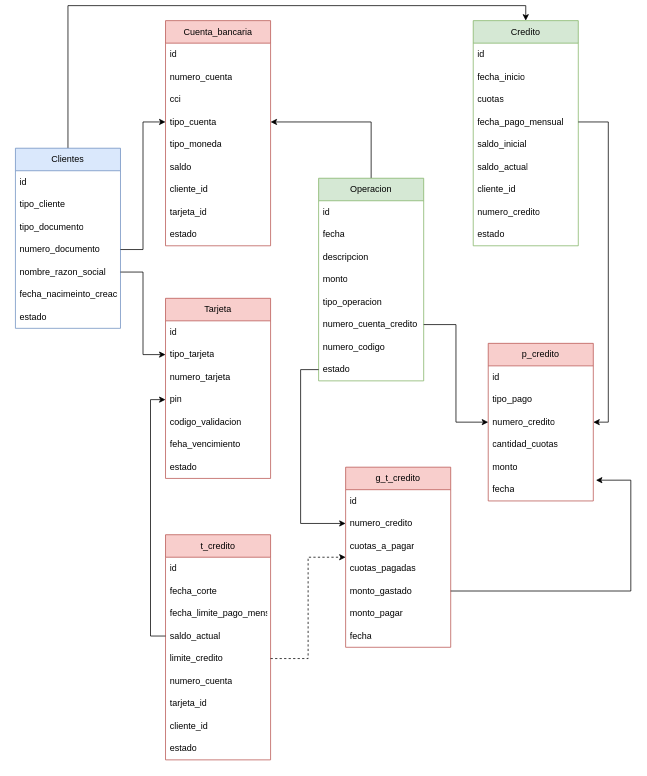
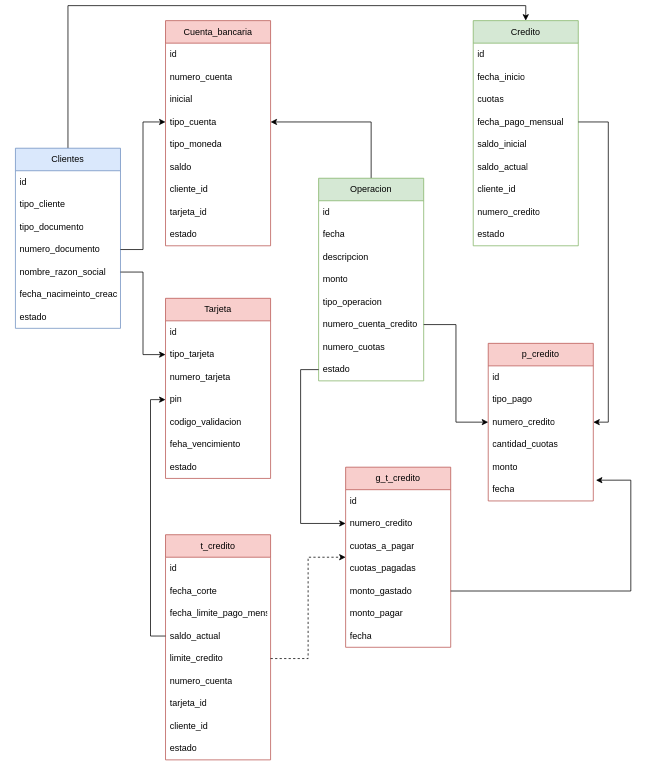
(176, 99) -> (183, 99)
(354, 347) -> (356, 347)
